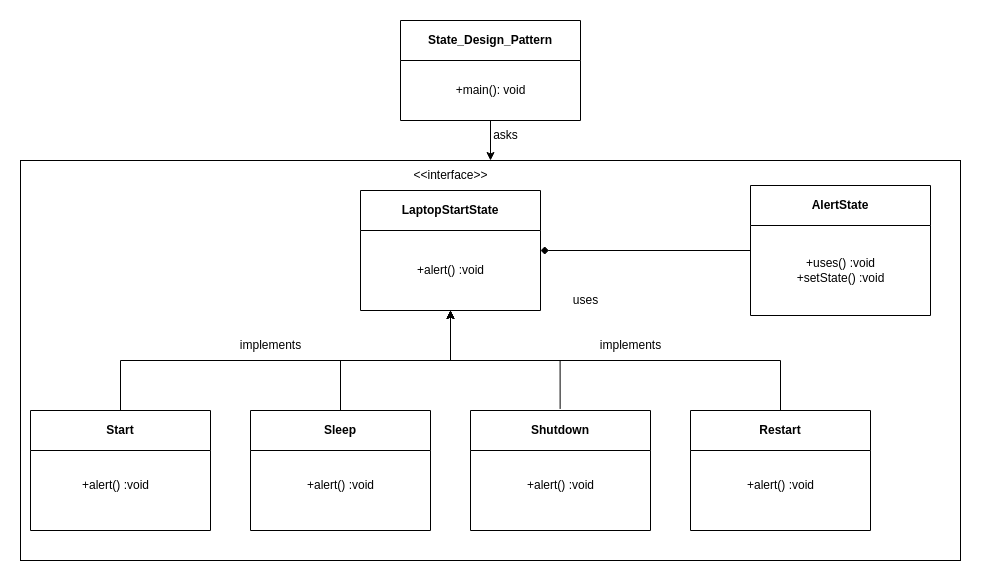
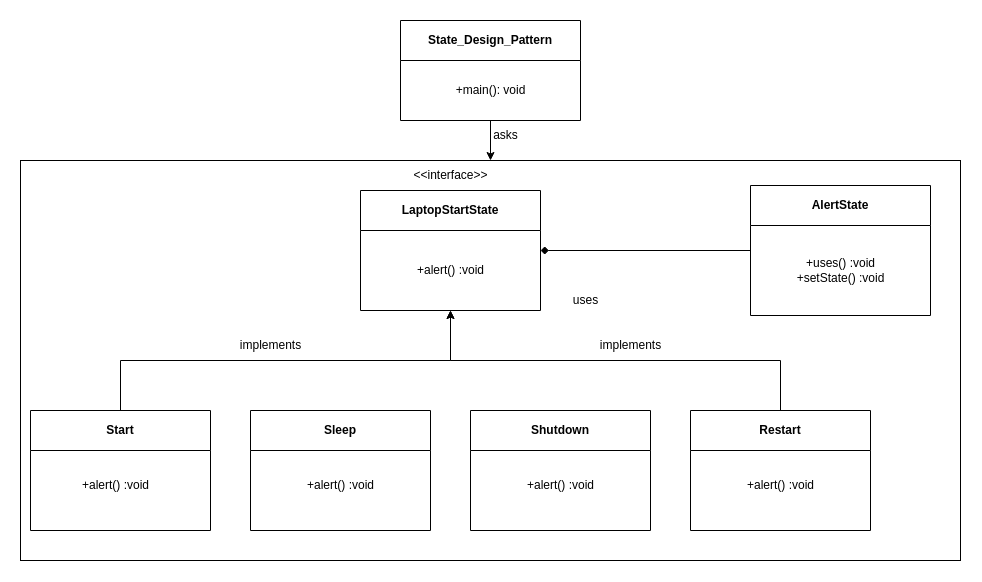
(560, 386) -> none
(341, 387) -> none
